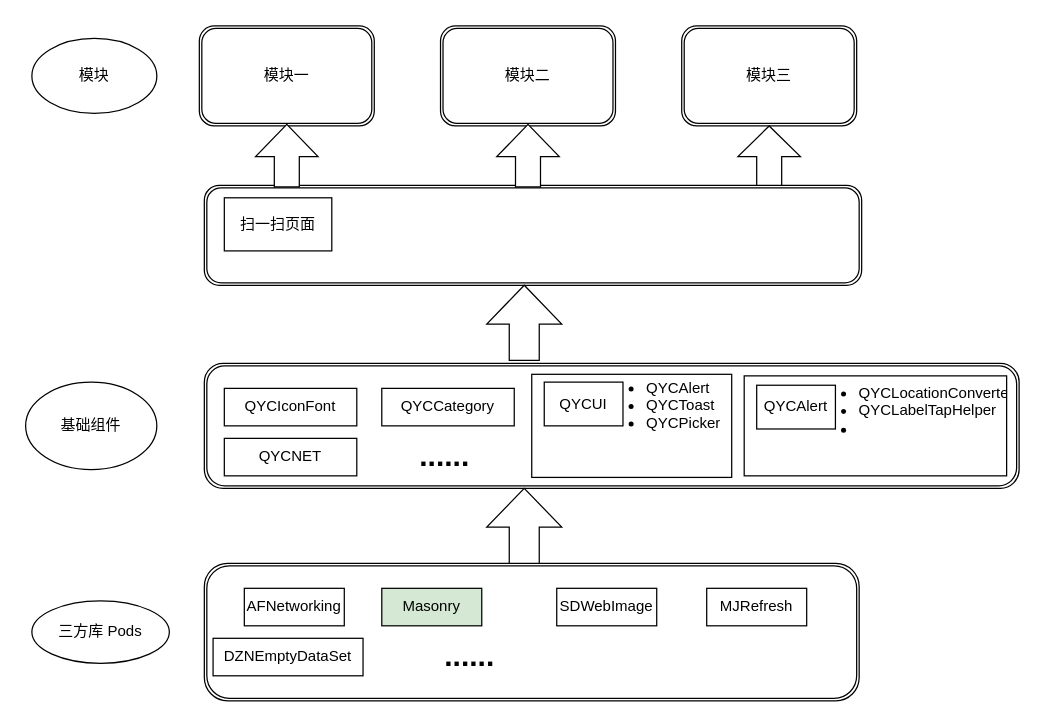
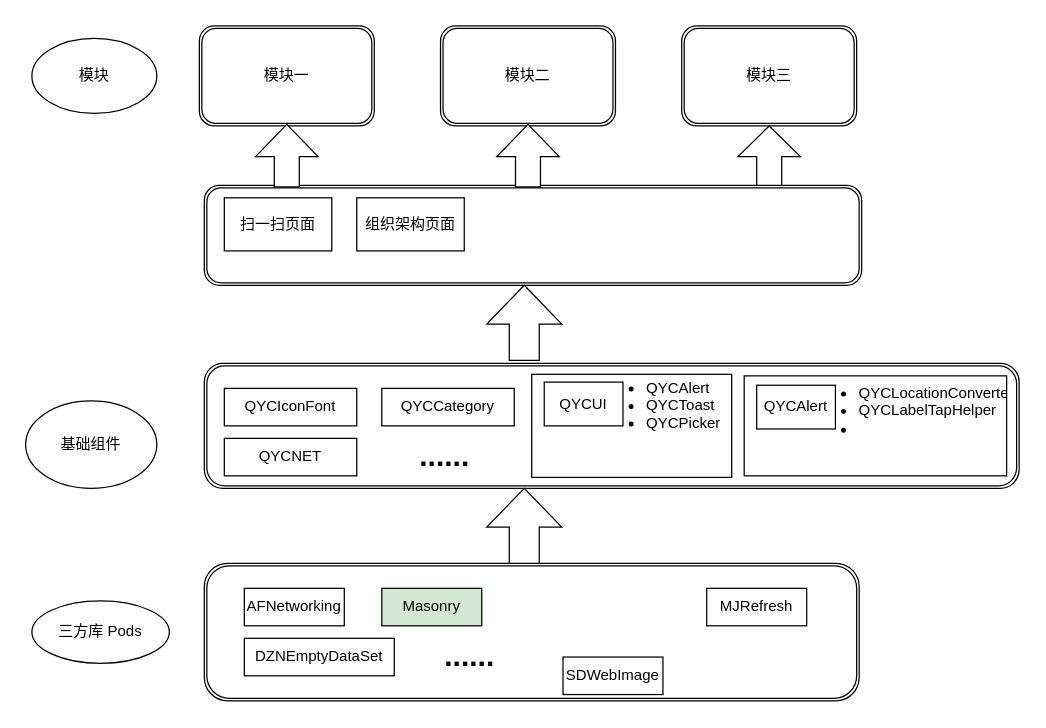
none -> (411, 224)
(91, 426) -> (91, 444)
(607, 607) -> (613, 676)
(288, 657) -> (319, 657)
